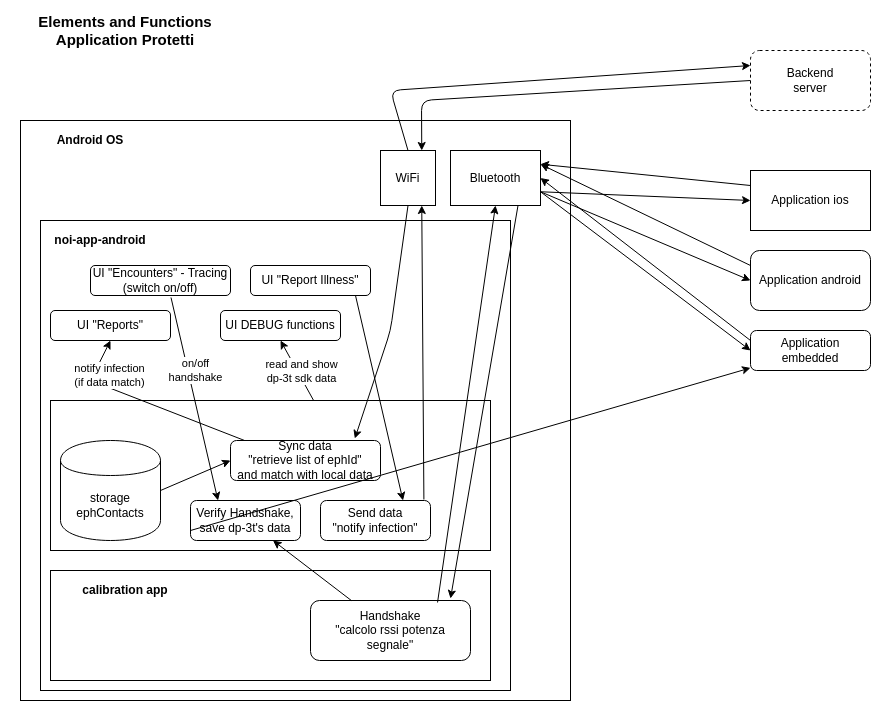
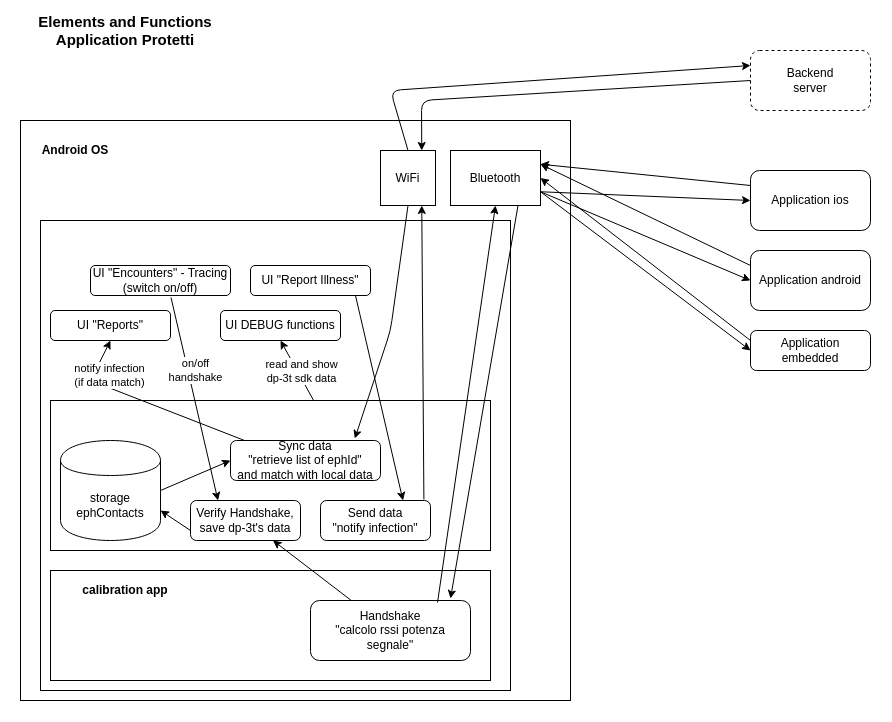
(91, 141) -> (76, 151)
(811, 201) -> (811, 201)
(101, 241) -> none
(467, 450) -> (179, 523)
